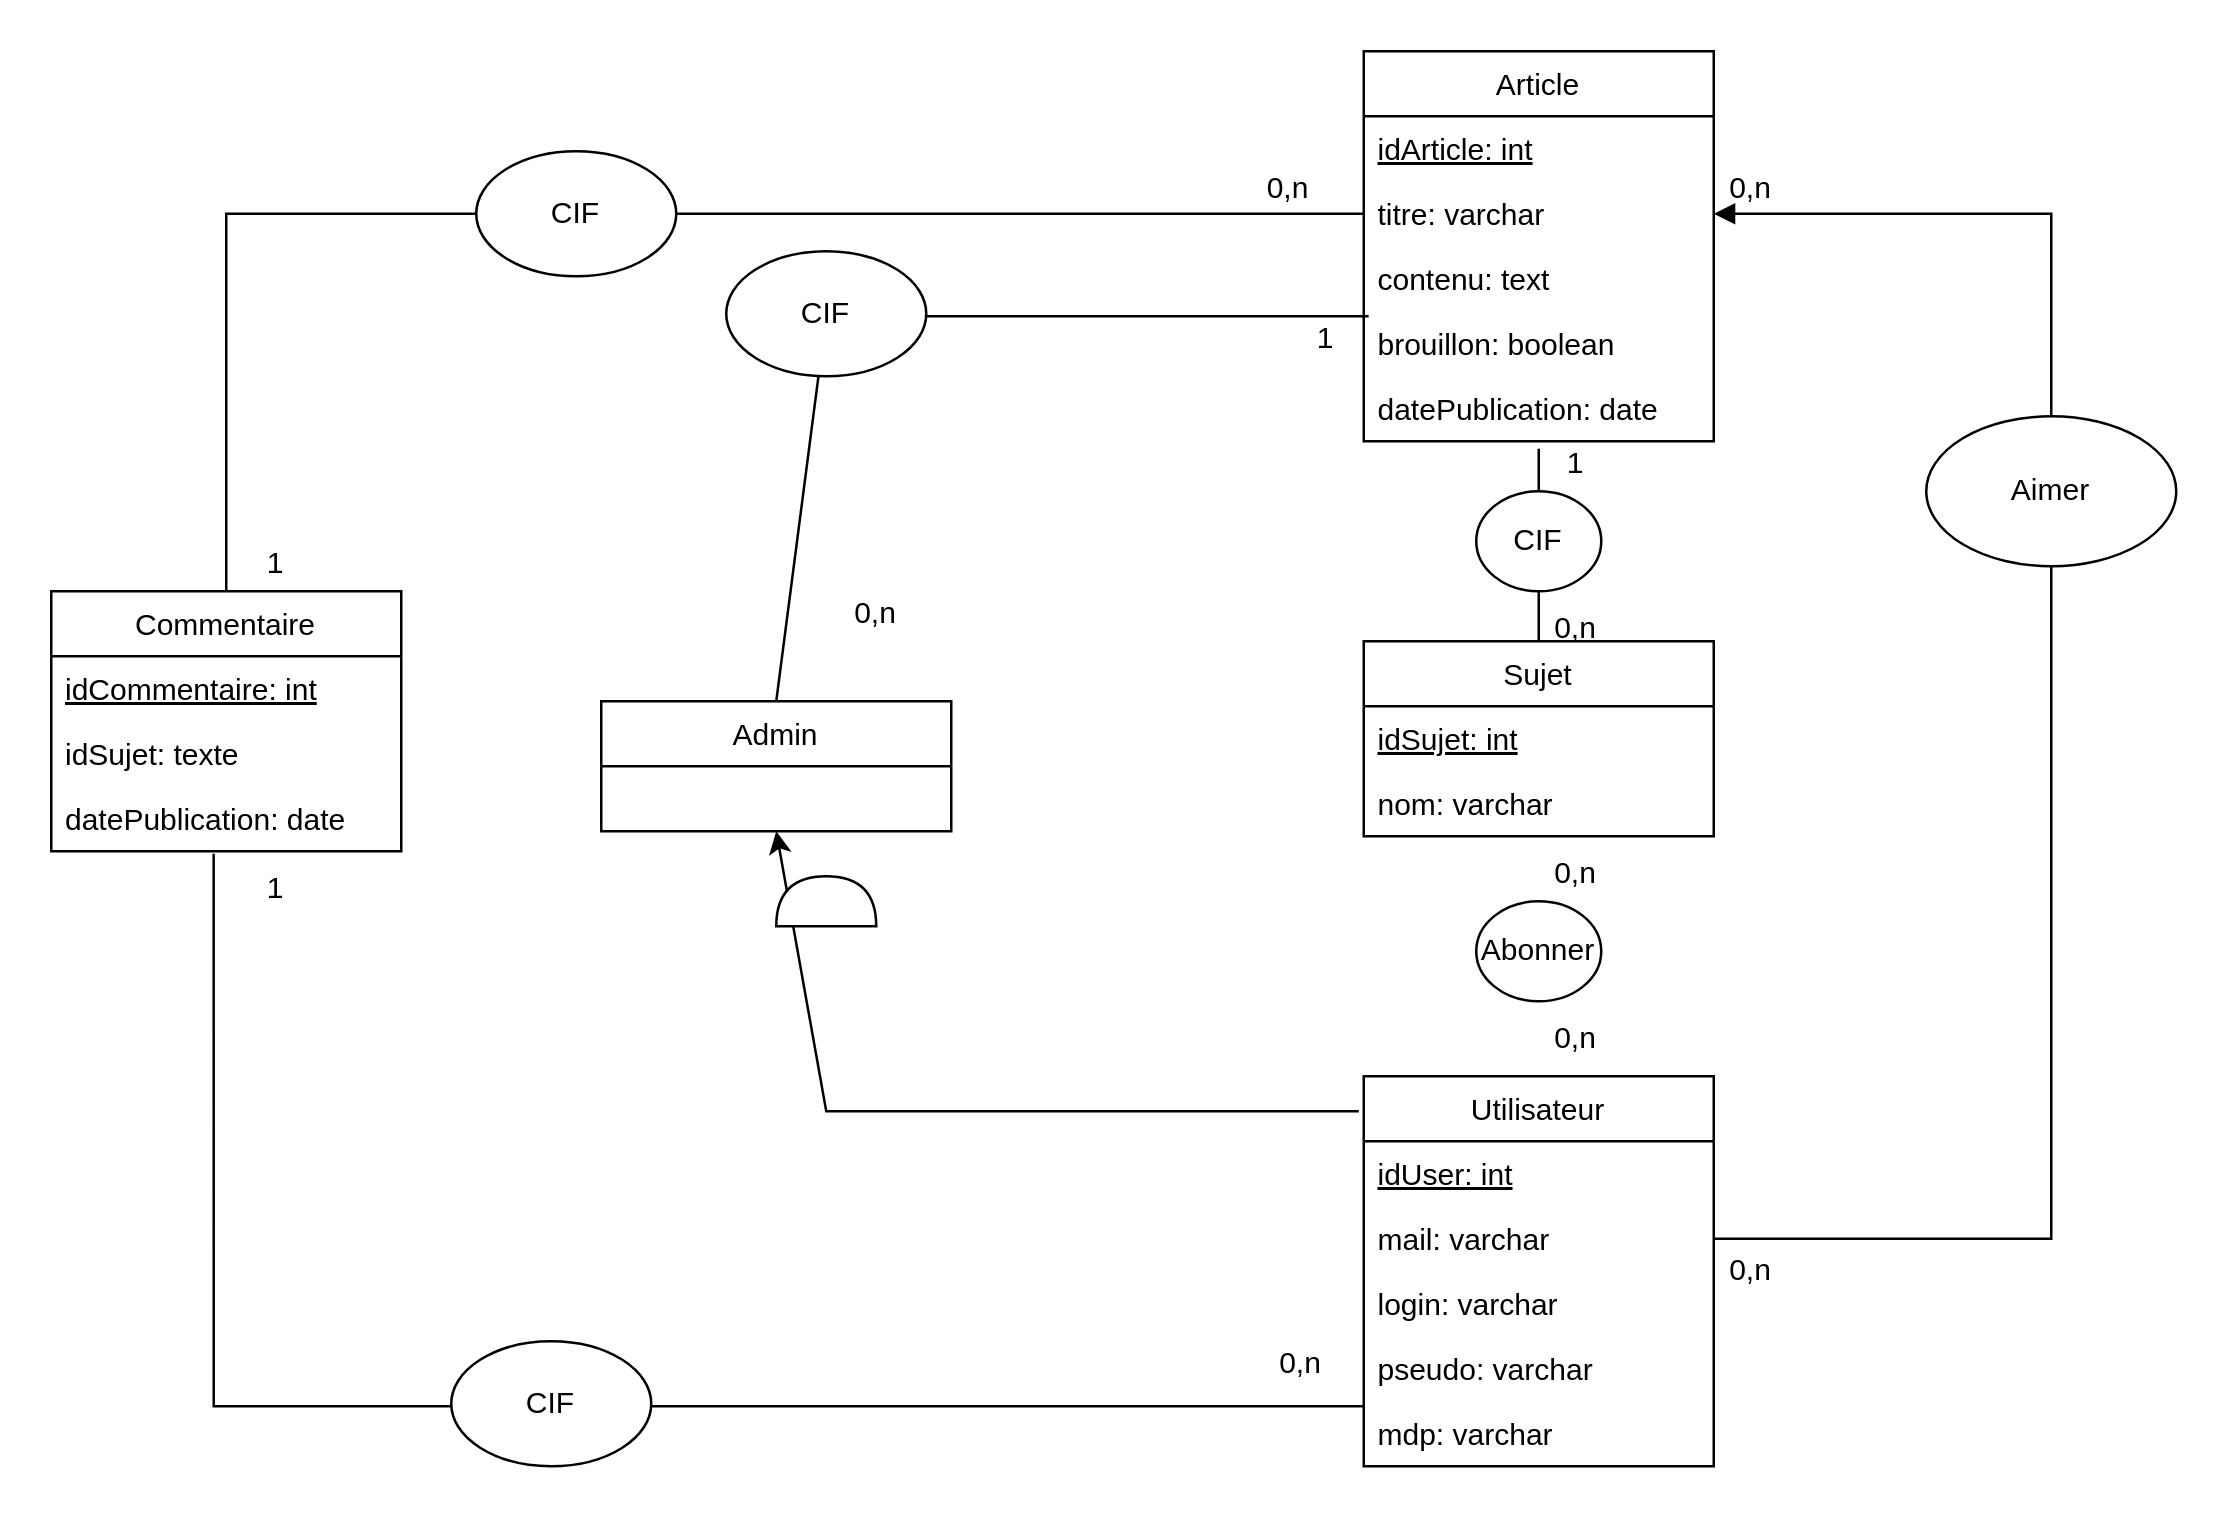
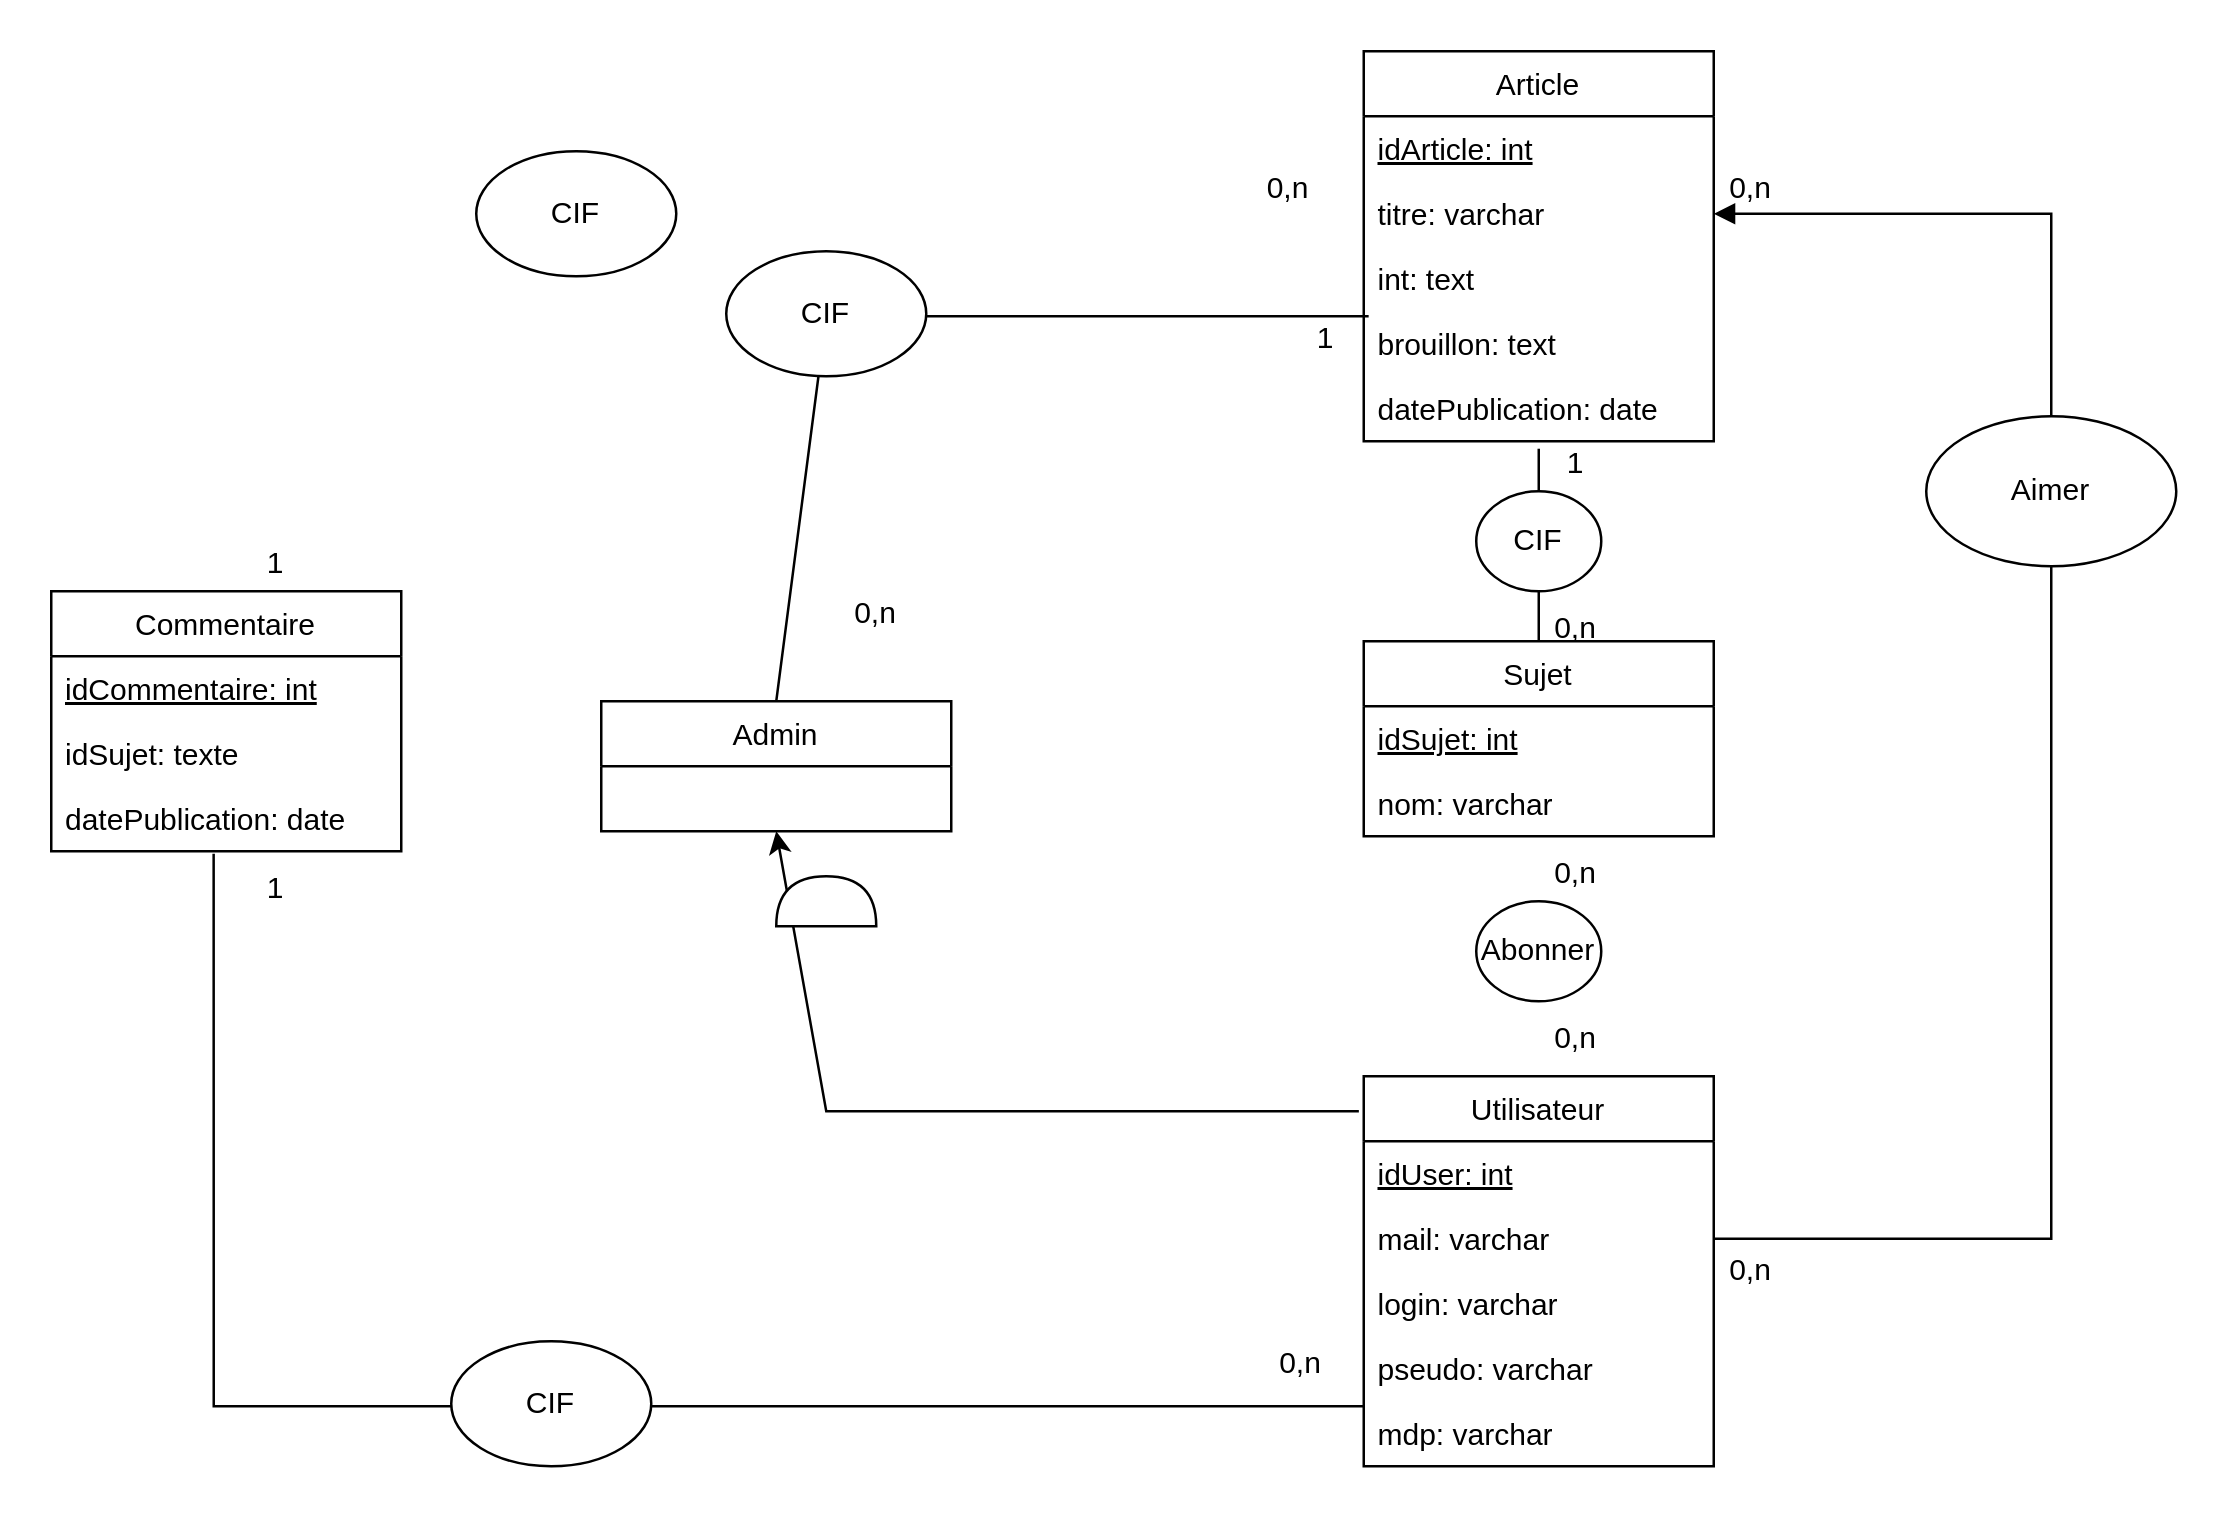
(1019, 214) -> none
(1479, 280) -> (1441, 280)
(1505, 345) -> (1484, 345)
